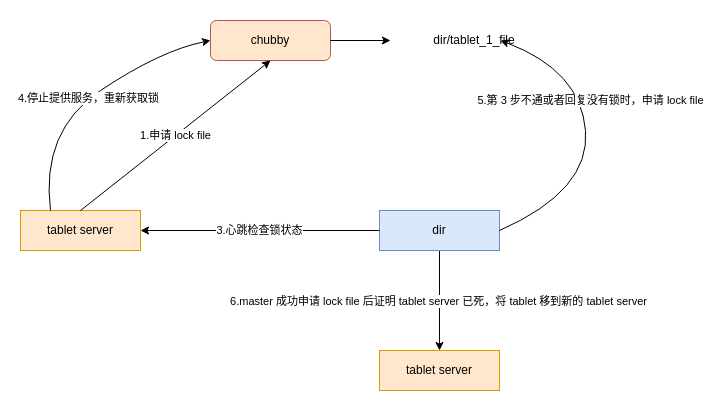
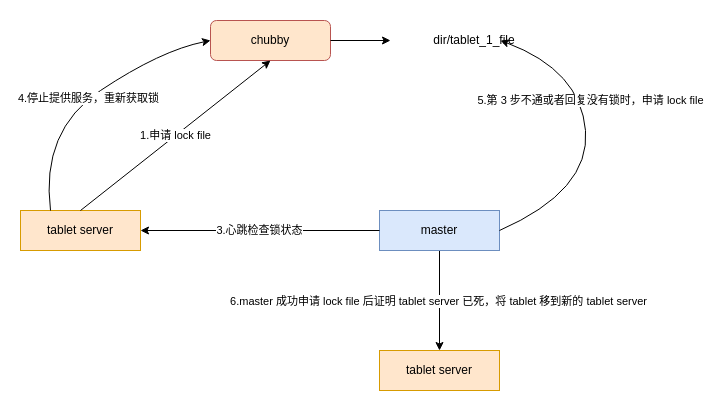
(440, 231) -> (440, 231)
